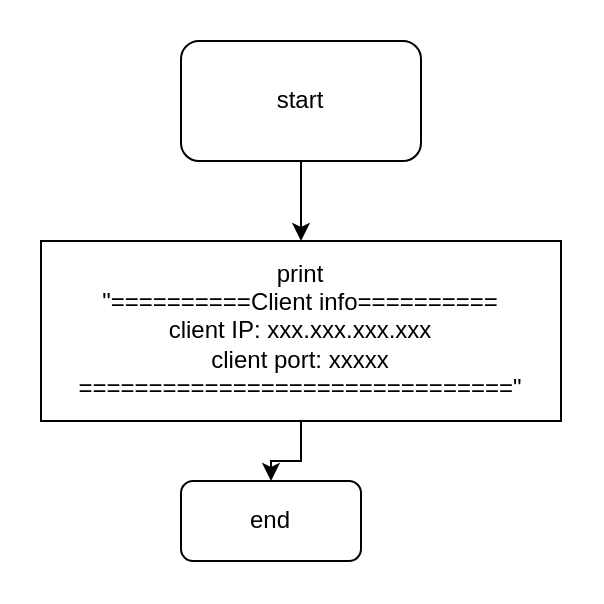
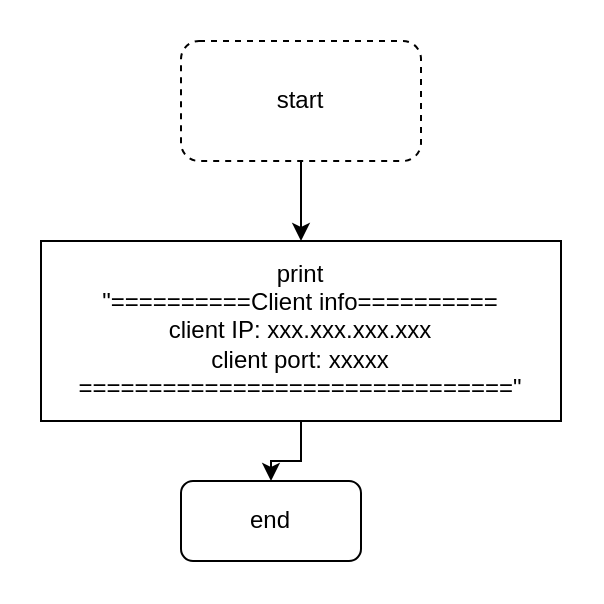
(301, 101) -> (301, 101)
